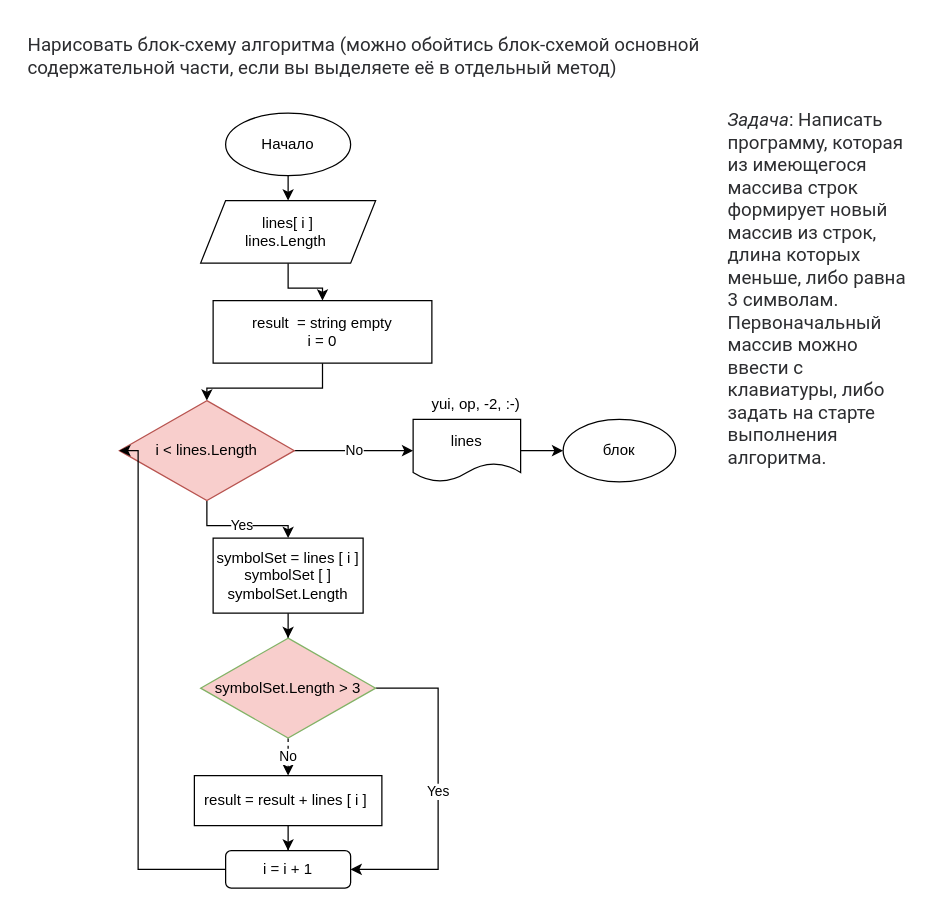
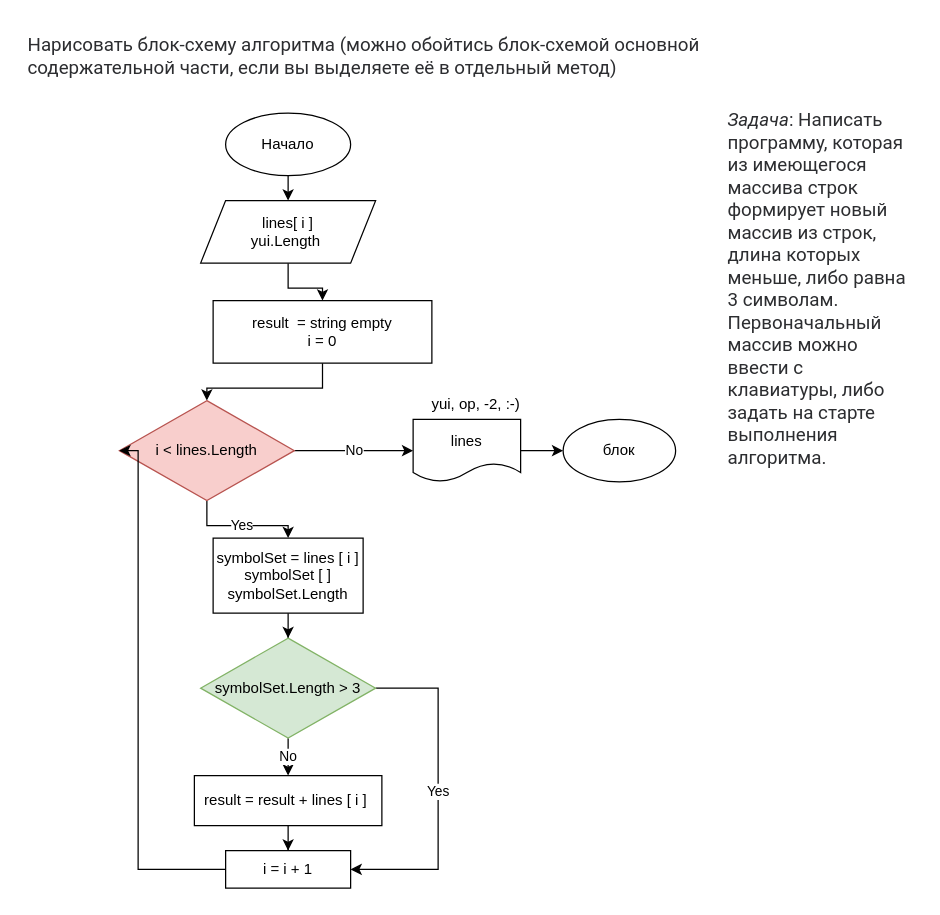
(288, 232) -> (288, 232)
(288, 688) -> (288, 688)
(288, 743) -> (288, 743)
(288, 869) -> (288, 869)
